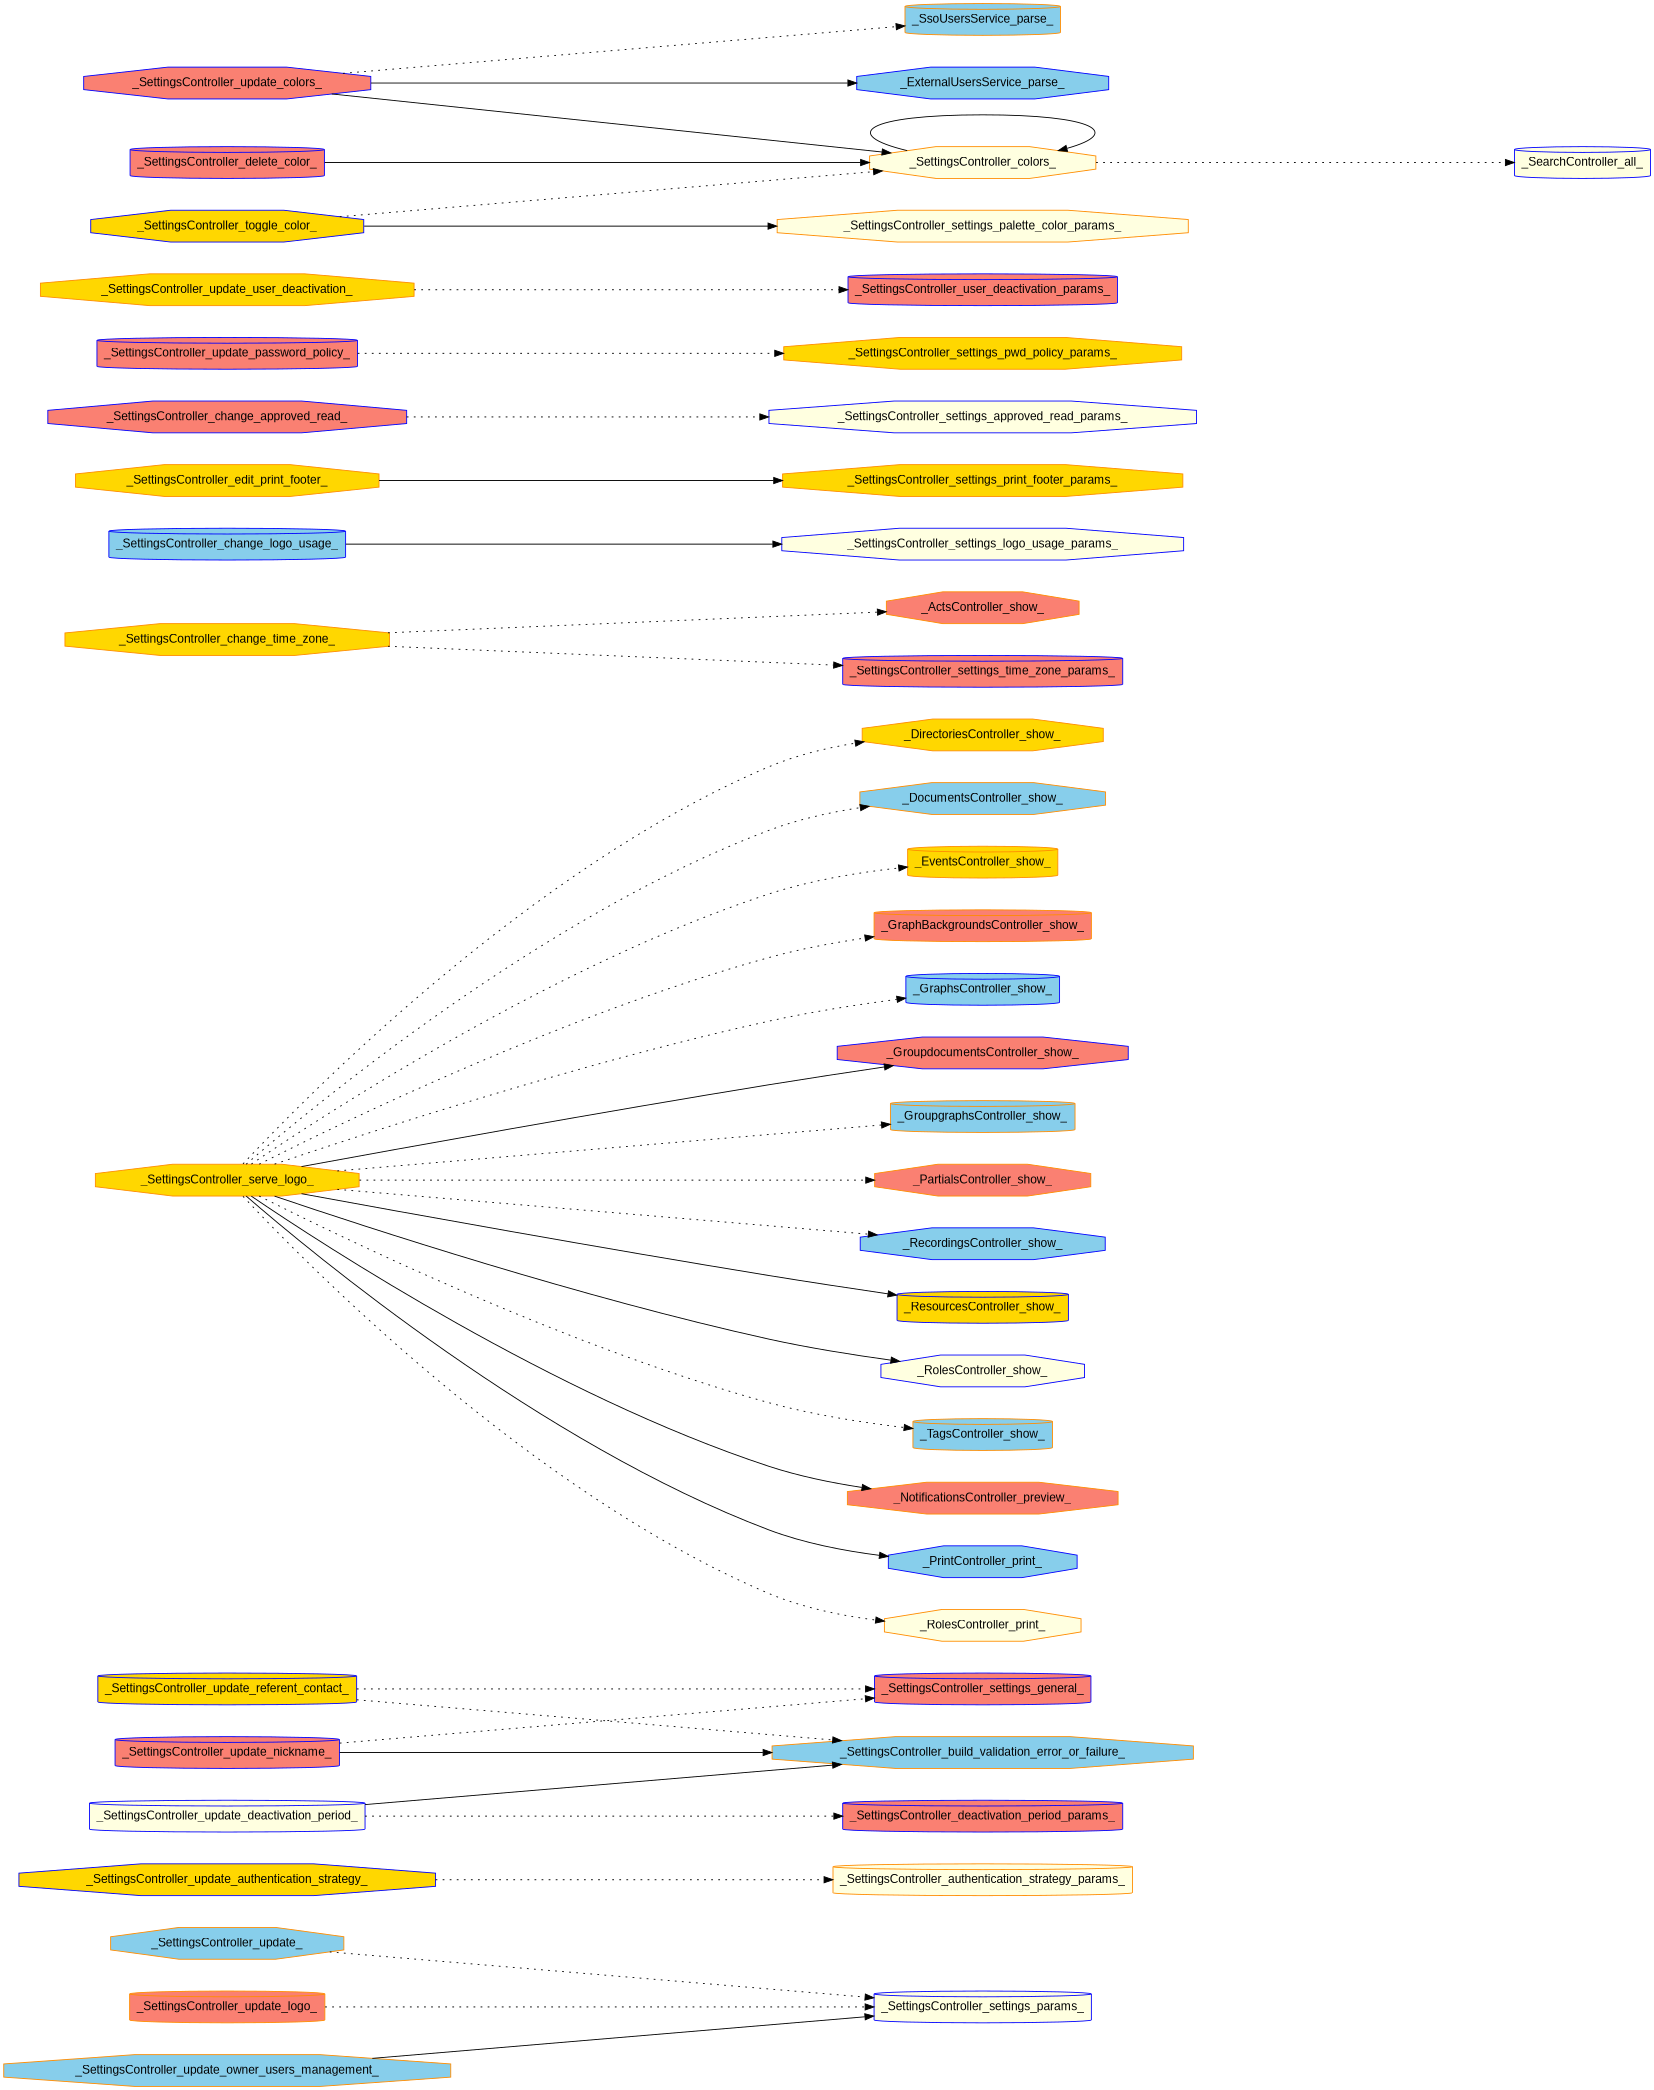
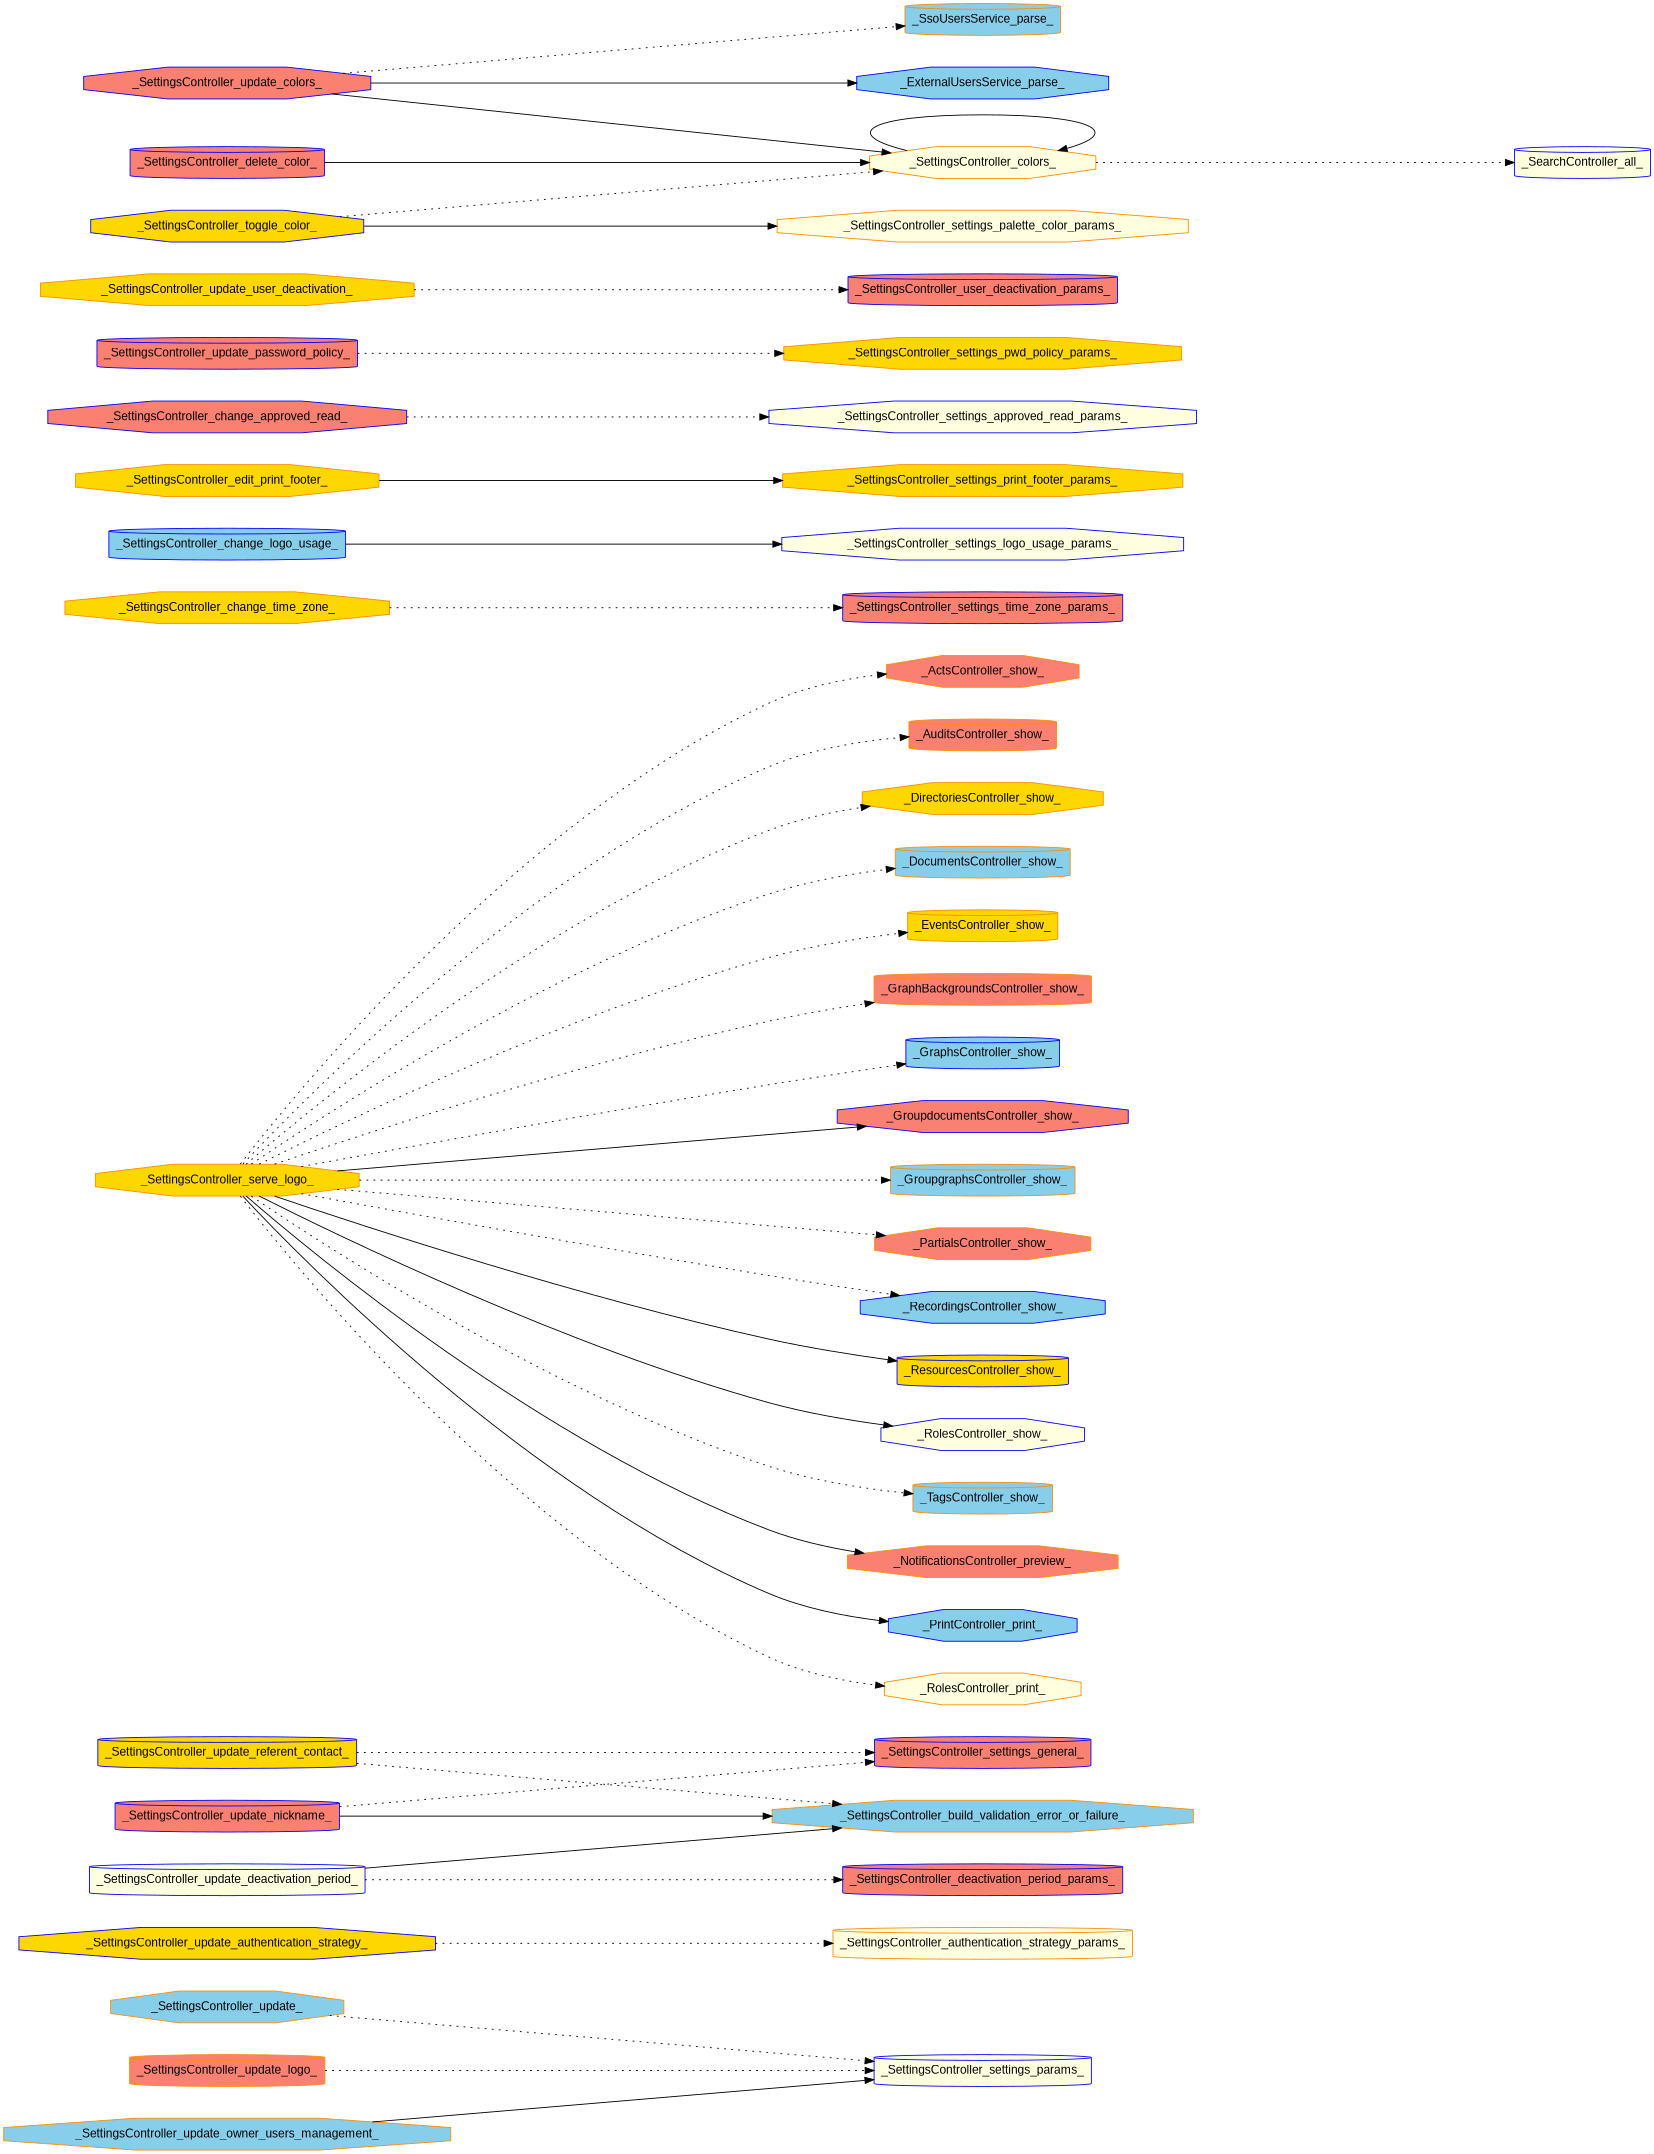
(633, 622) -> (522, 868)
none -> (983, 735)
(983, 799) -> (983, 862)
